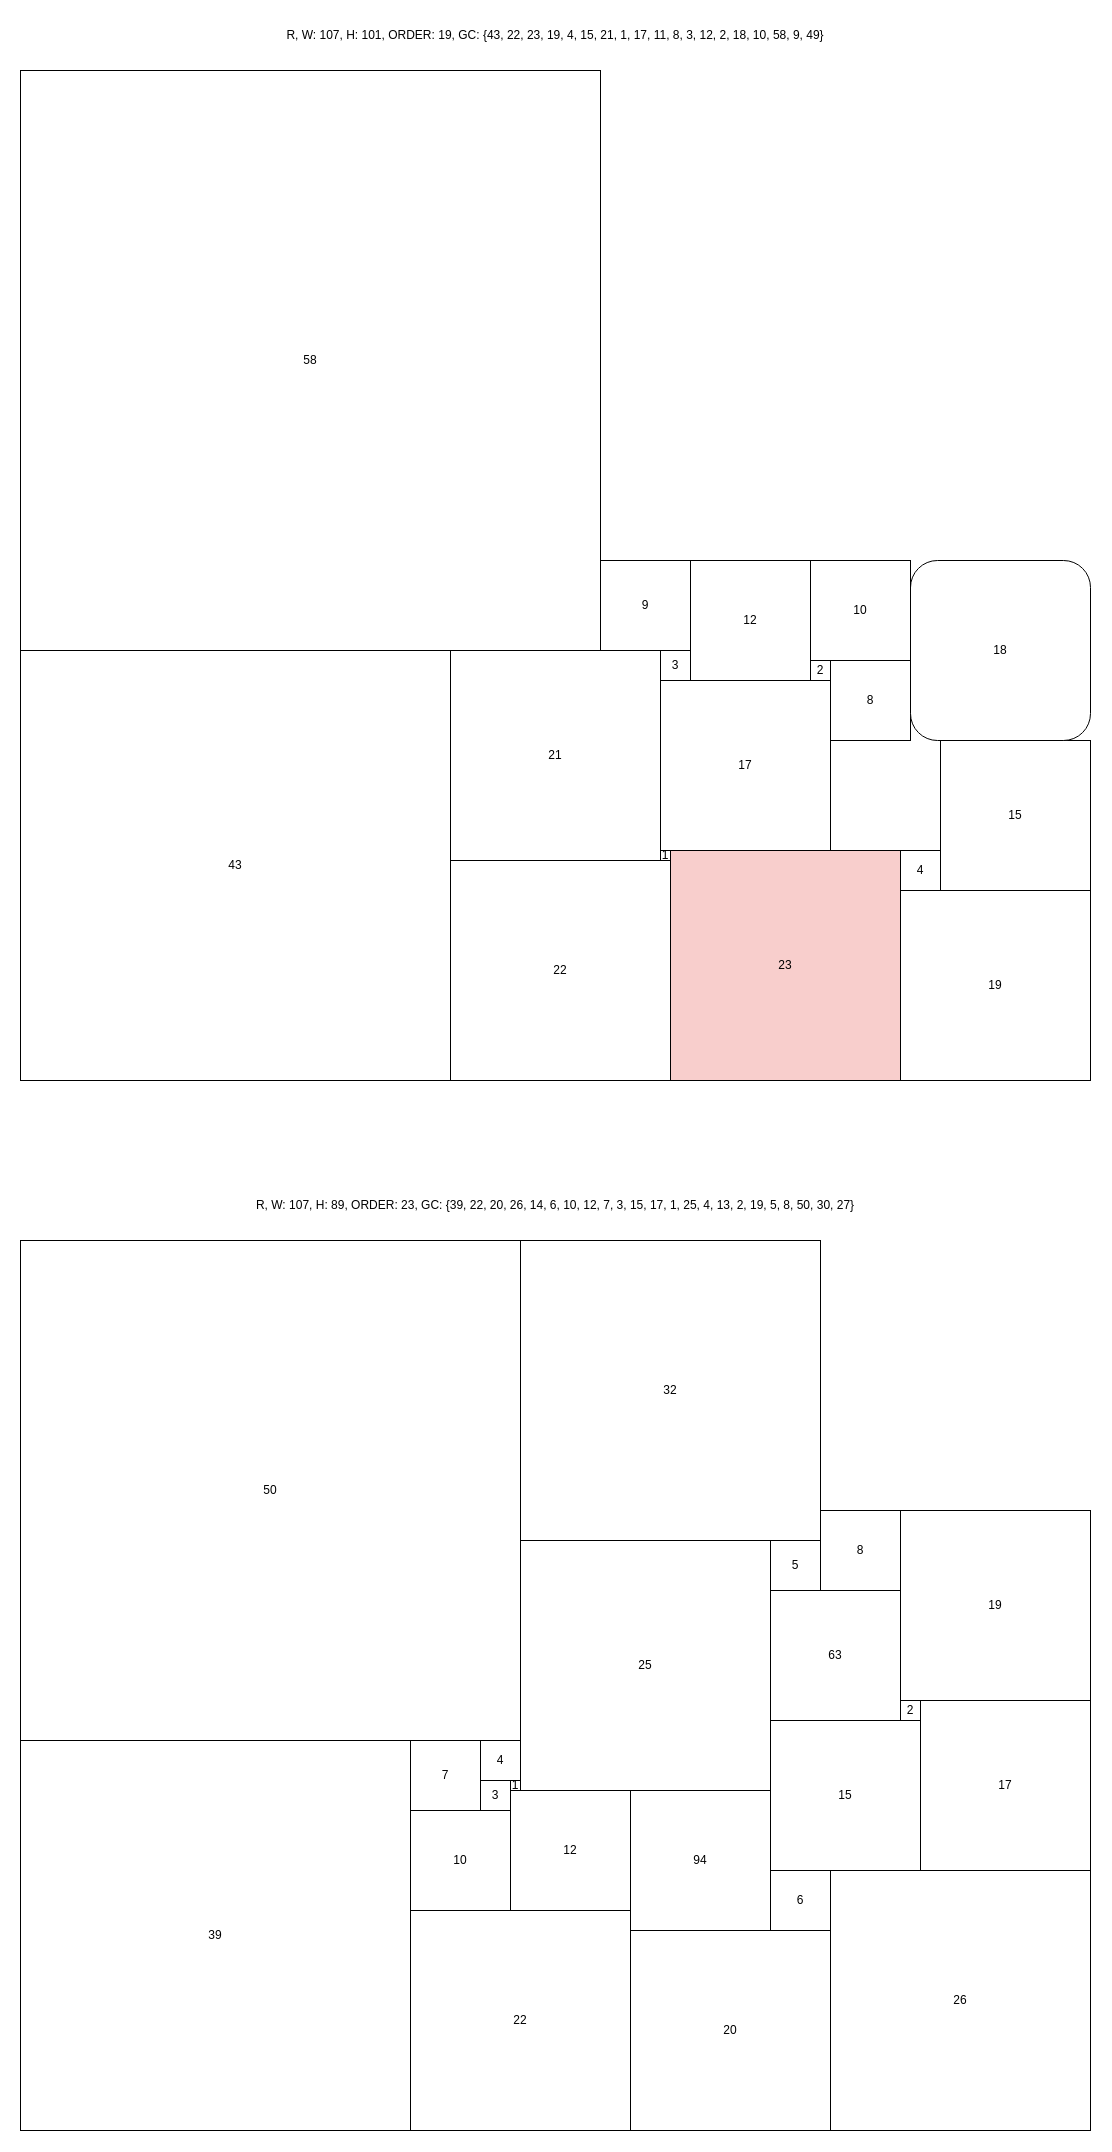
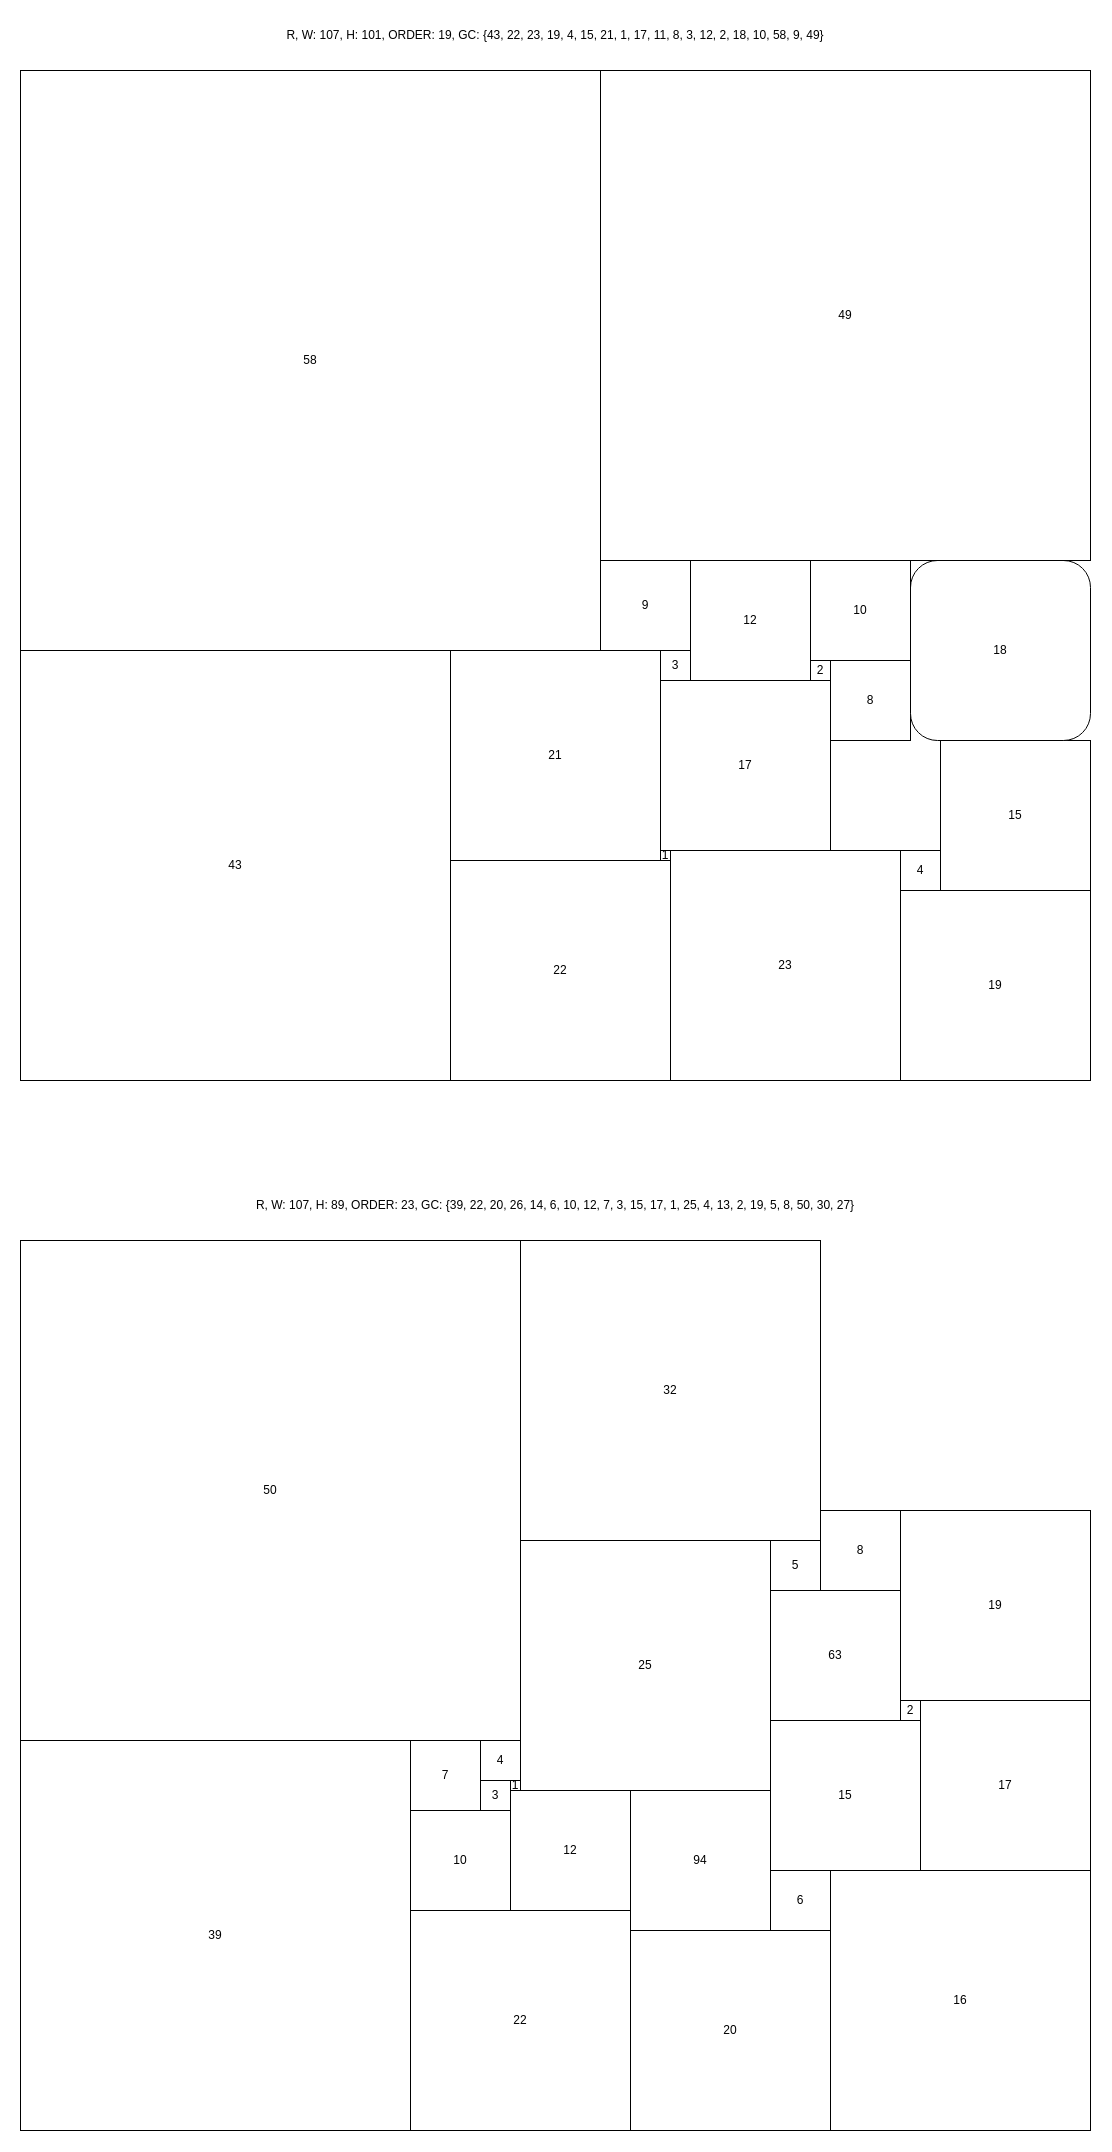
none -> (846, 316)
(786, 966) -> (786, 966)
(961, 2001) -> (961, 2001)
